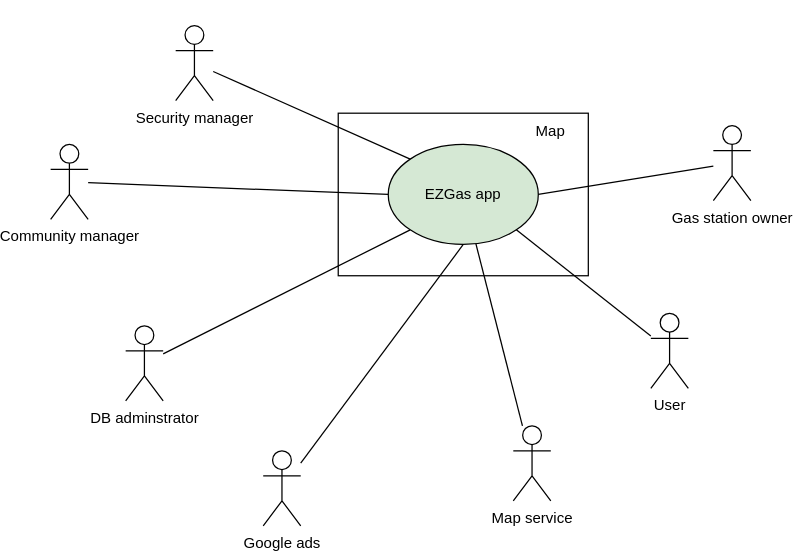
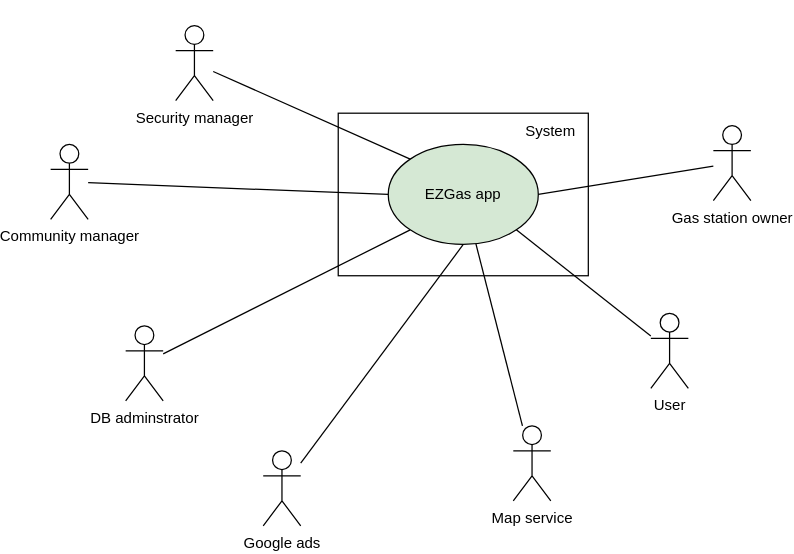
(551, 132) -> (551, 132)
